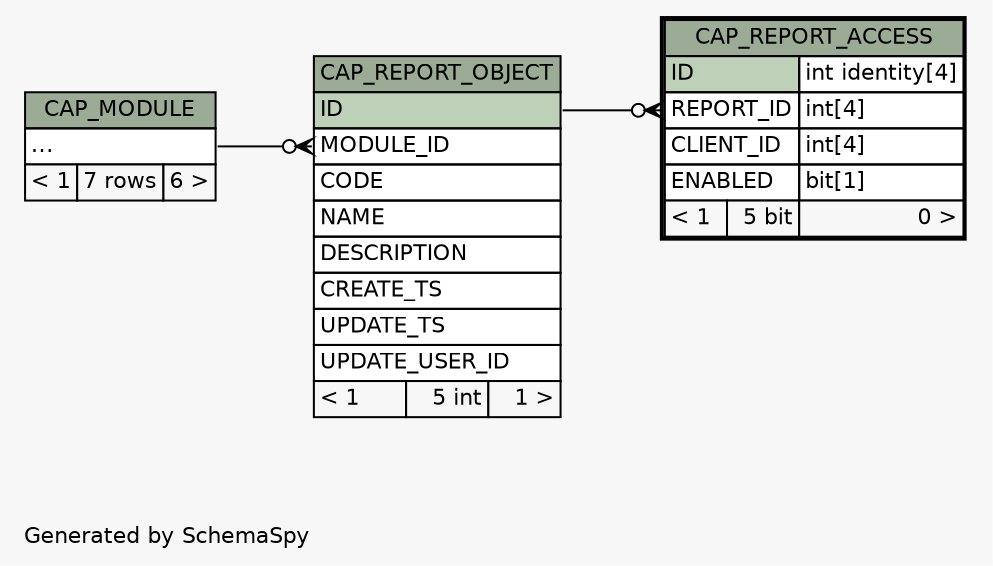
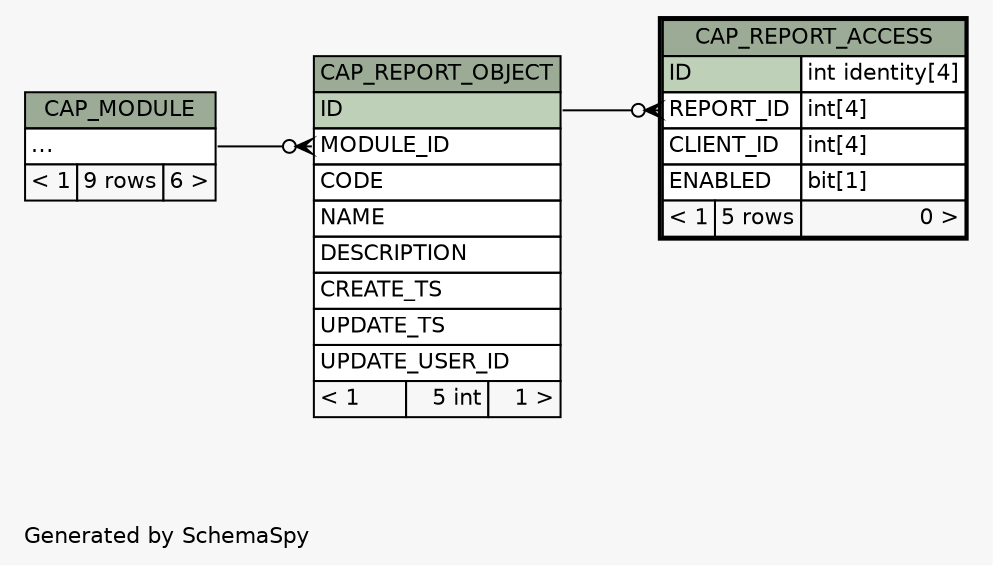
(120, 182) -> (120, 182)
(768, 218) -> (758, 218)
